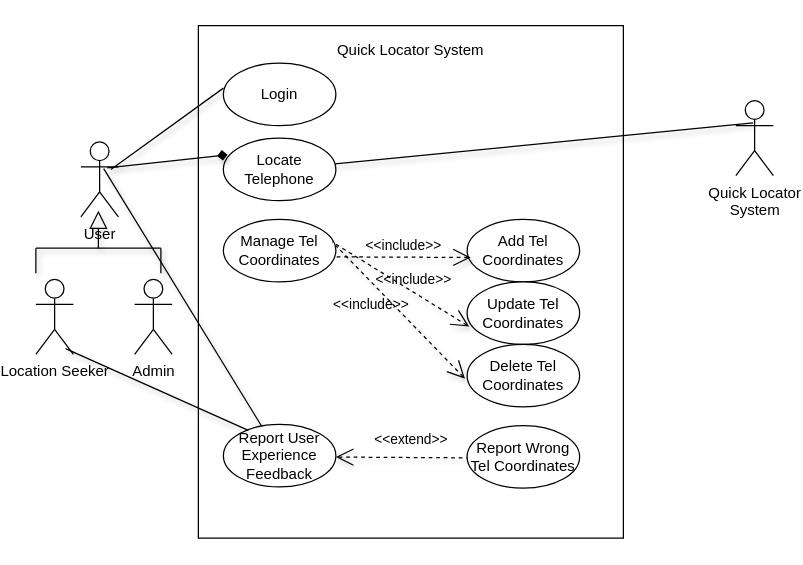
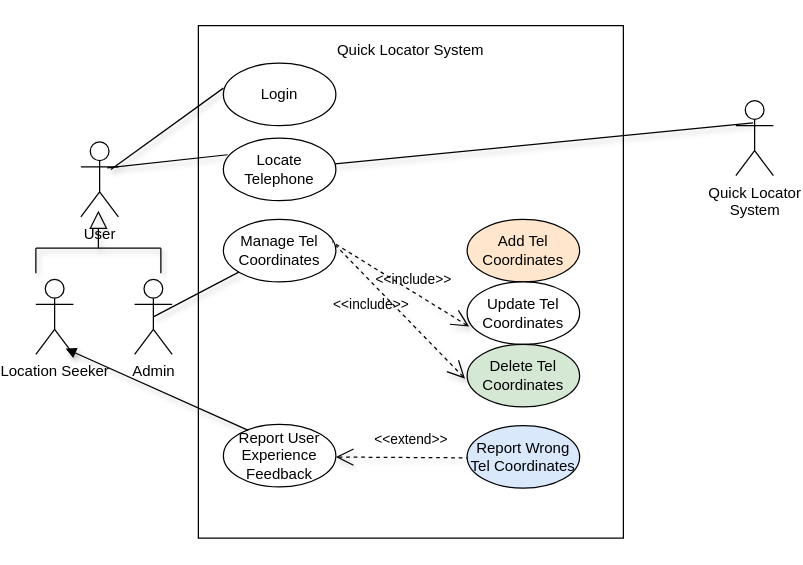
(217, 156) -> (221, 155)
(523, 251) -> (523, 251)
(415, 257) -> none
none -> (206, 289)
(212, 345) -> none
(66, 349) -> (76, 354)
(523, 376) -> (523, 376)
(523, 457) -> (523, 457)
